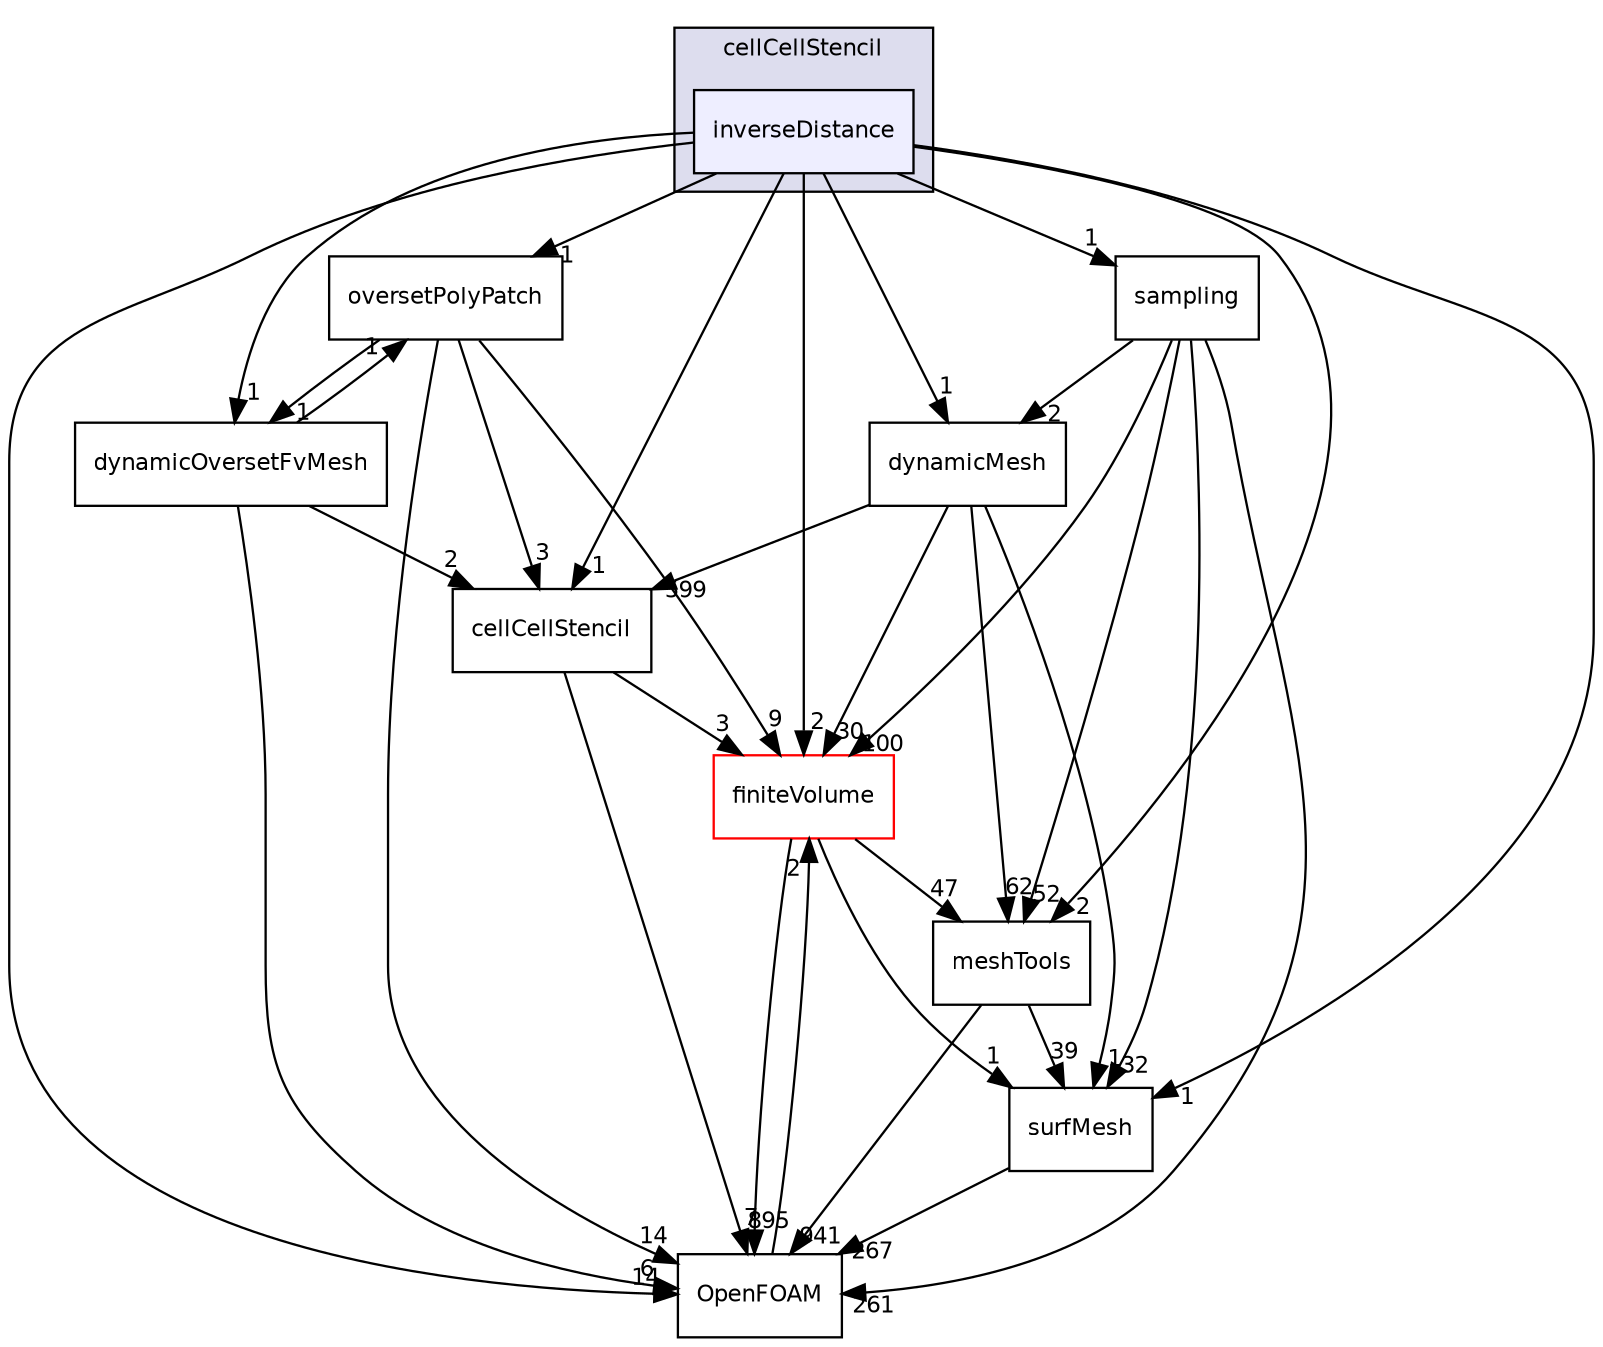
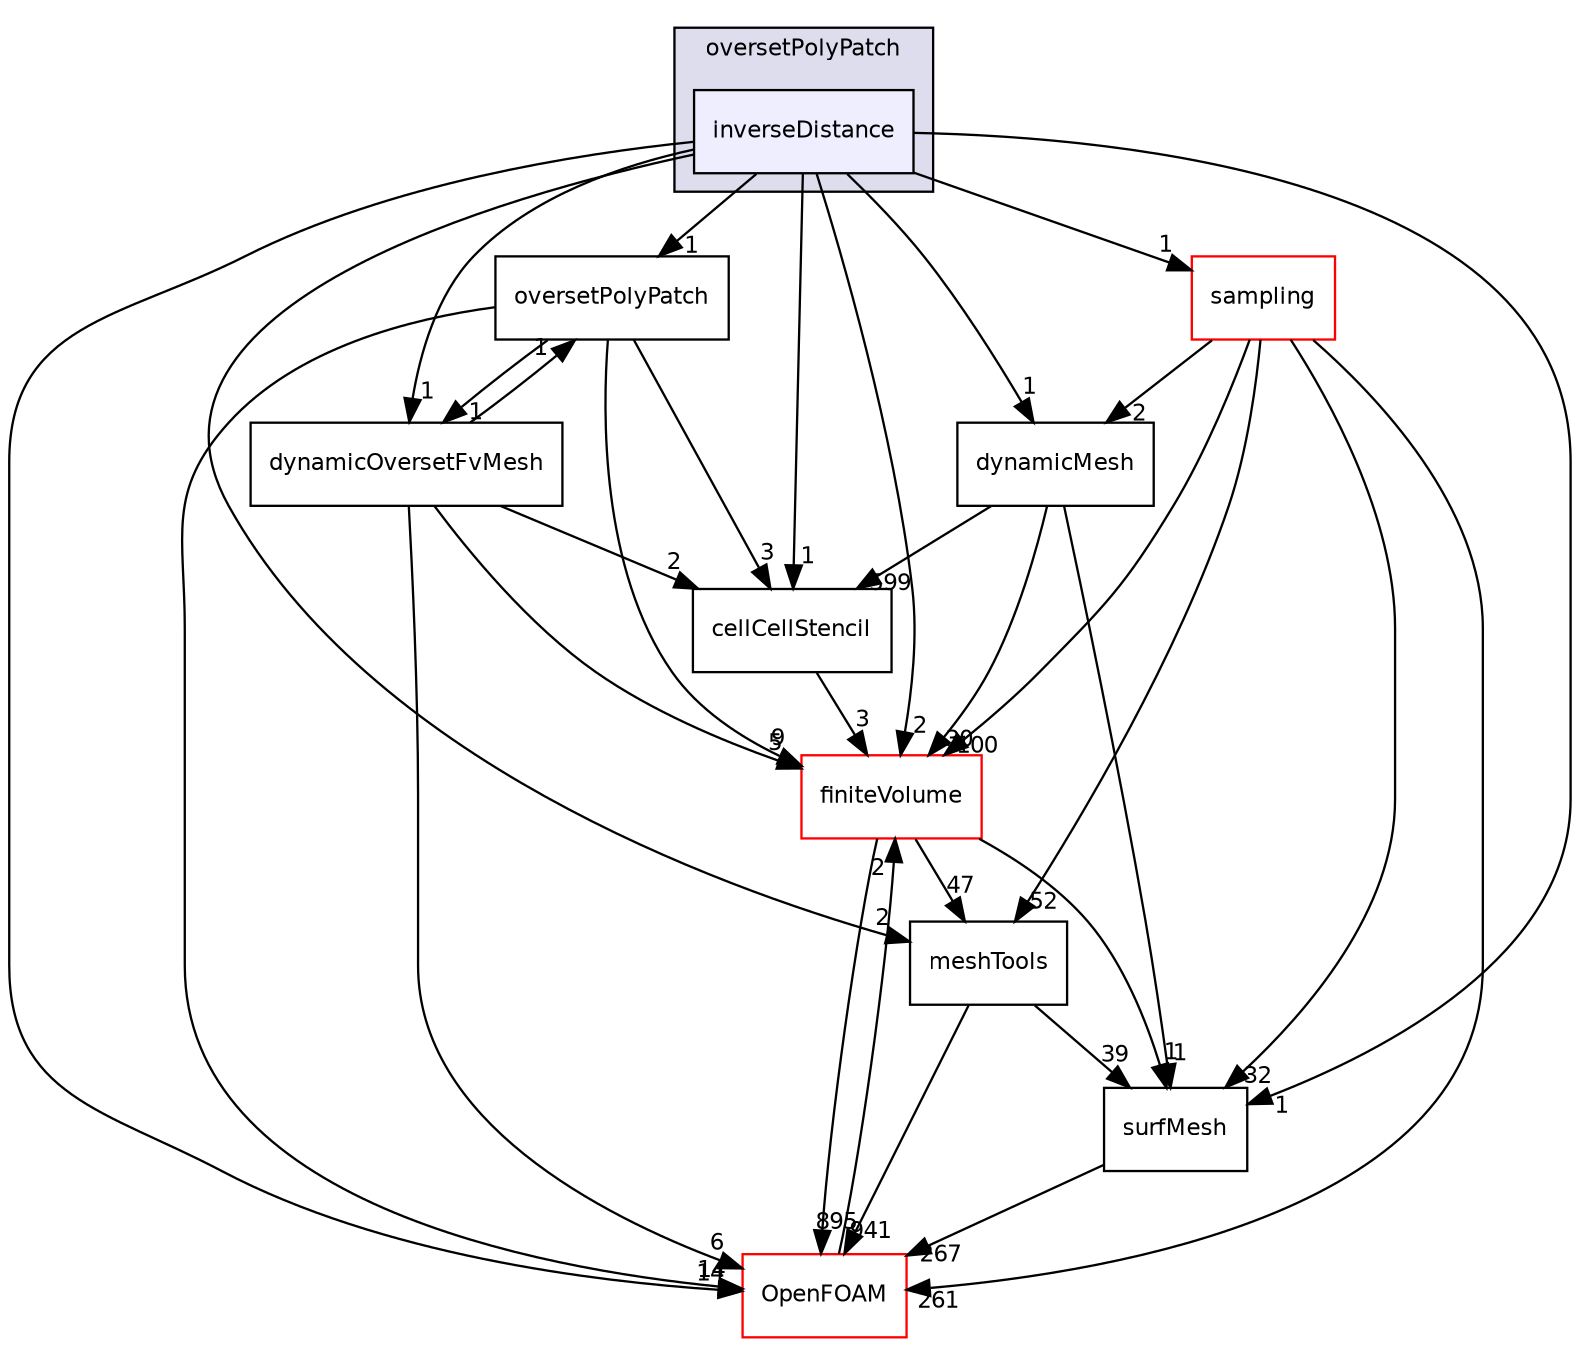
(804, 50) -> (804, 50)
(1187, 298) -> (1263, 298)
none -> (585, 664)
(989, 702) -> none
(652, 952) -> none
(760, 1296) -> (825, 1296)
